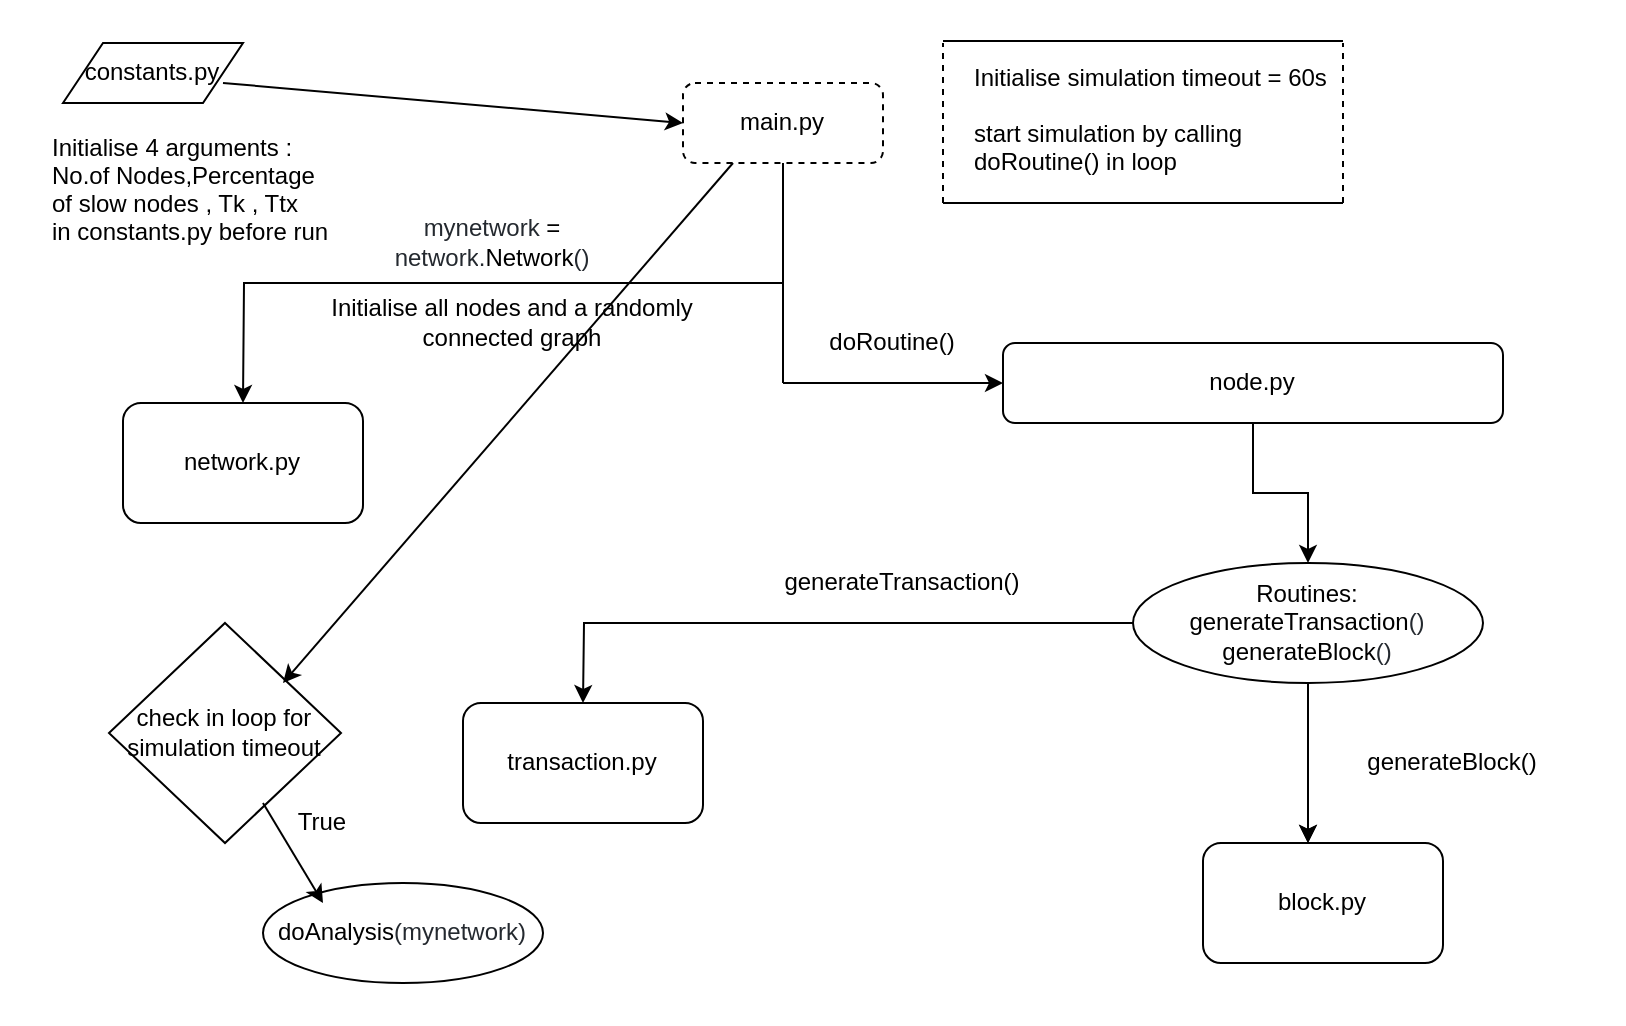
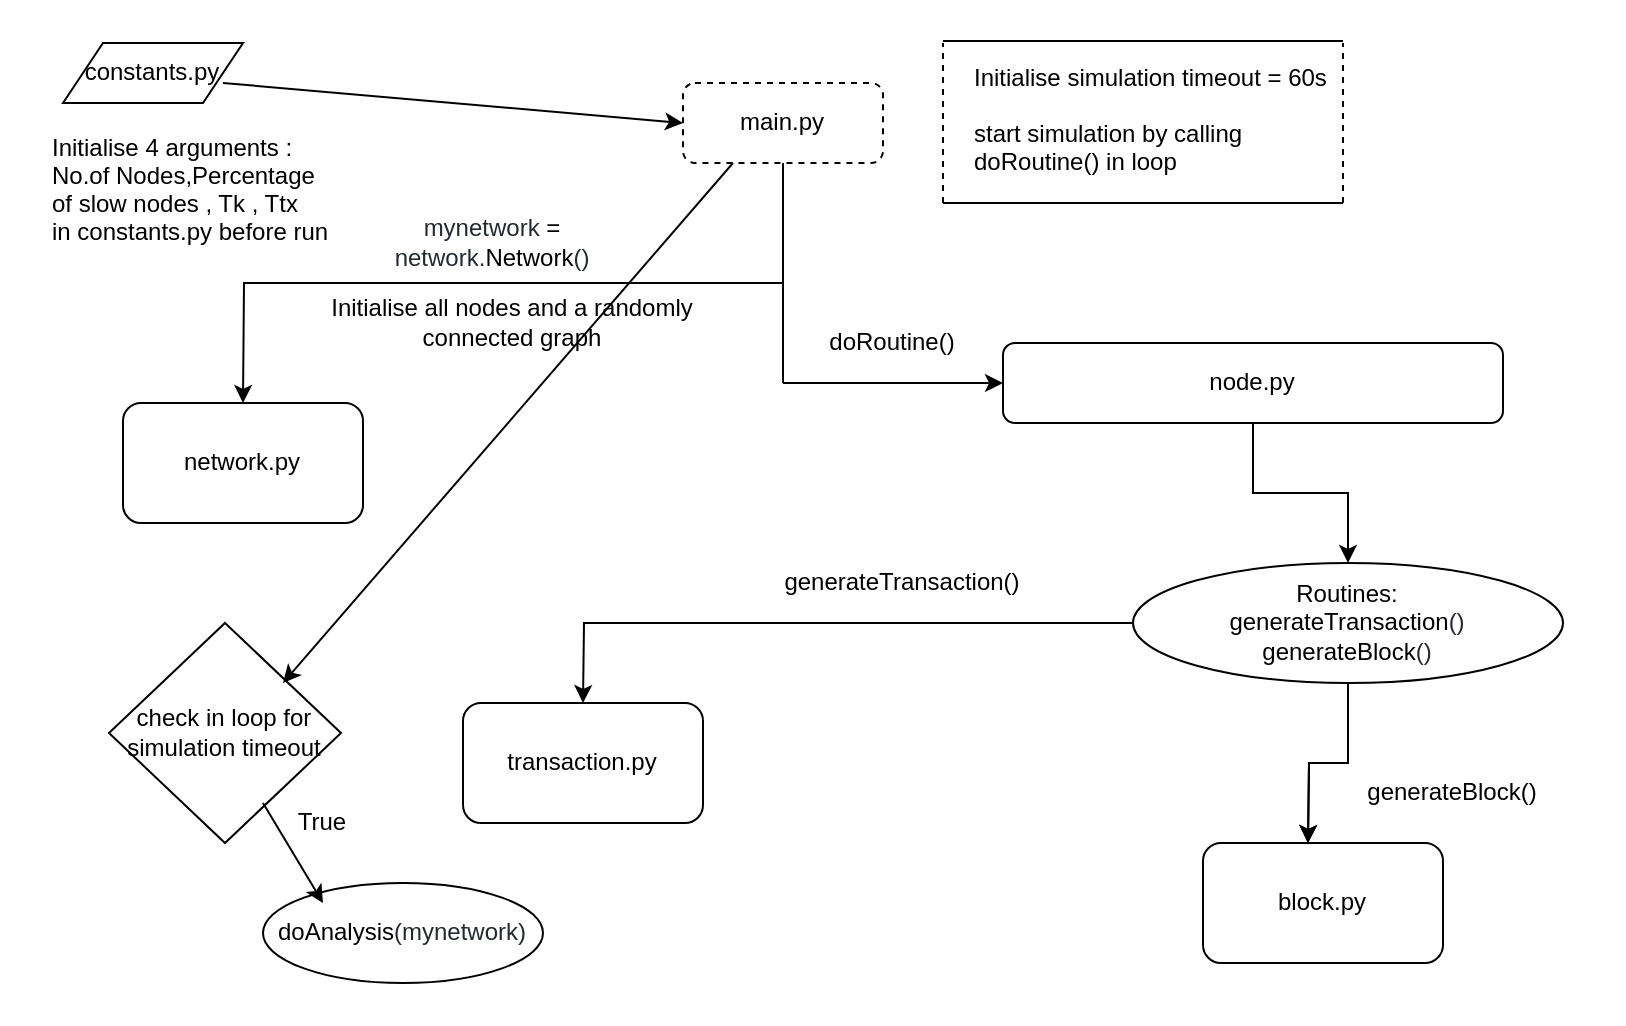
(1308, 623) -> (1348, 623)
(1453, 763) -> (1453, 793)
